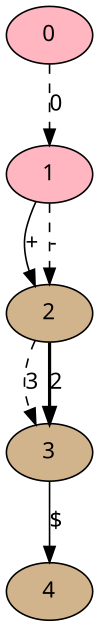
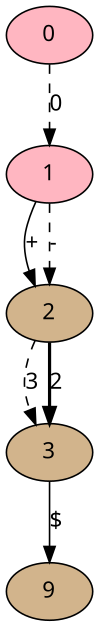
(50, 591) -> (50, 591)
